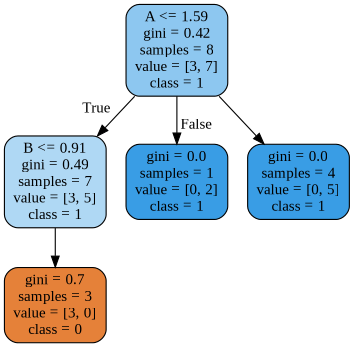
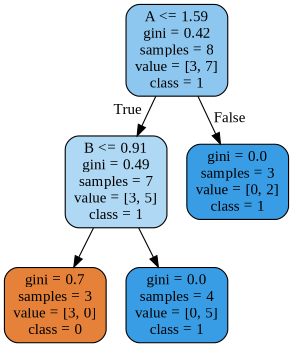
(238, 116) -> (146, 243)
(177, 182) -> (238, 182)
